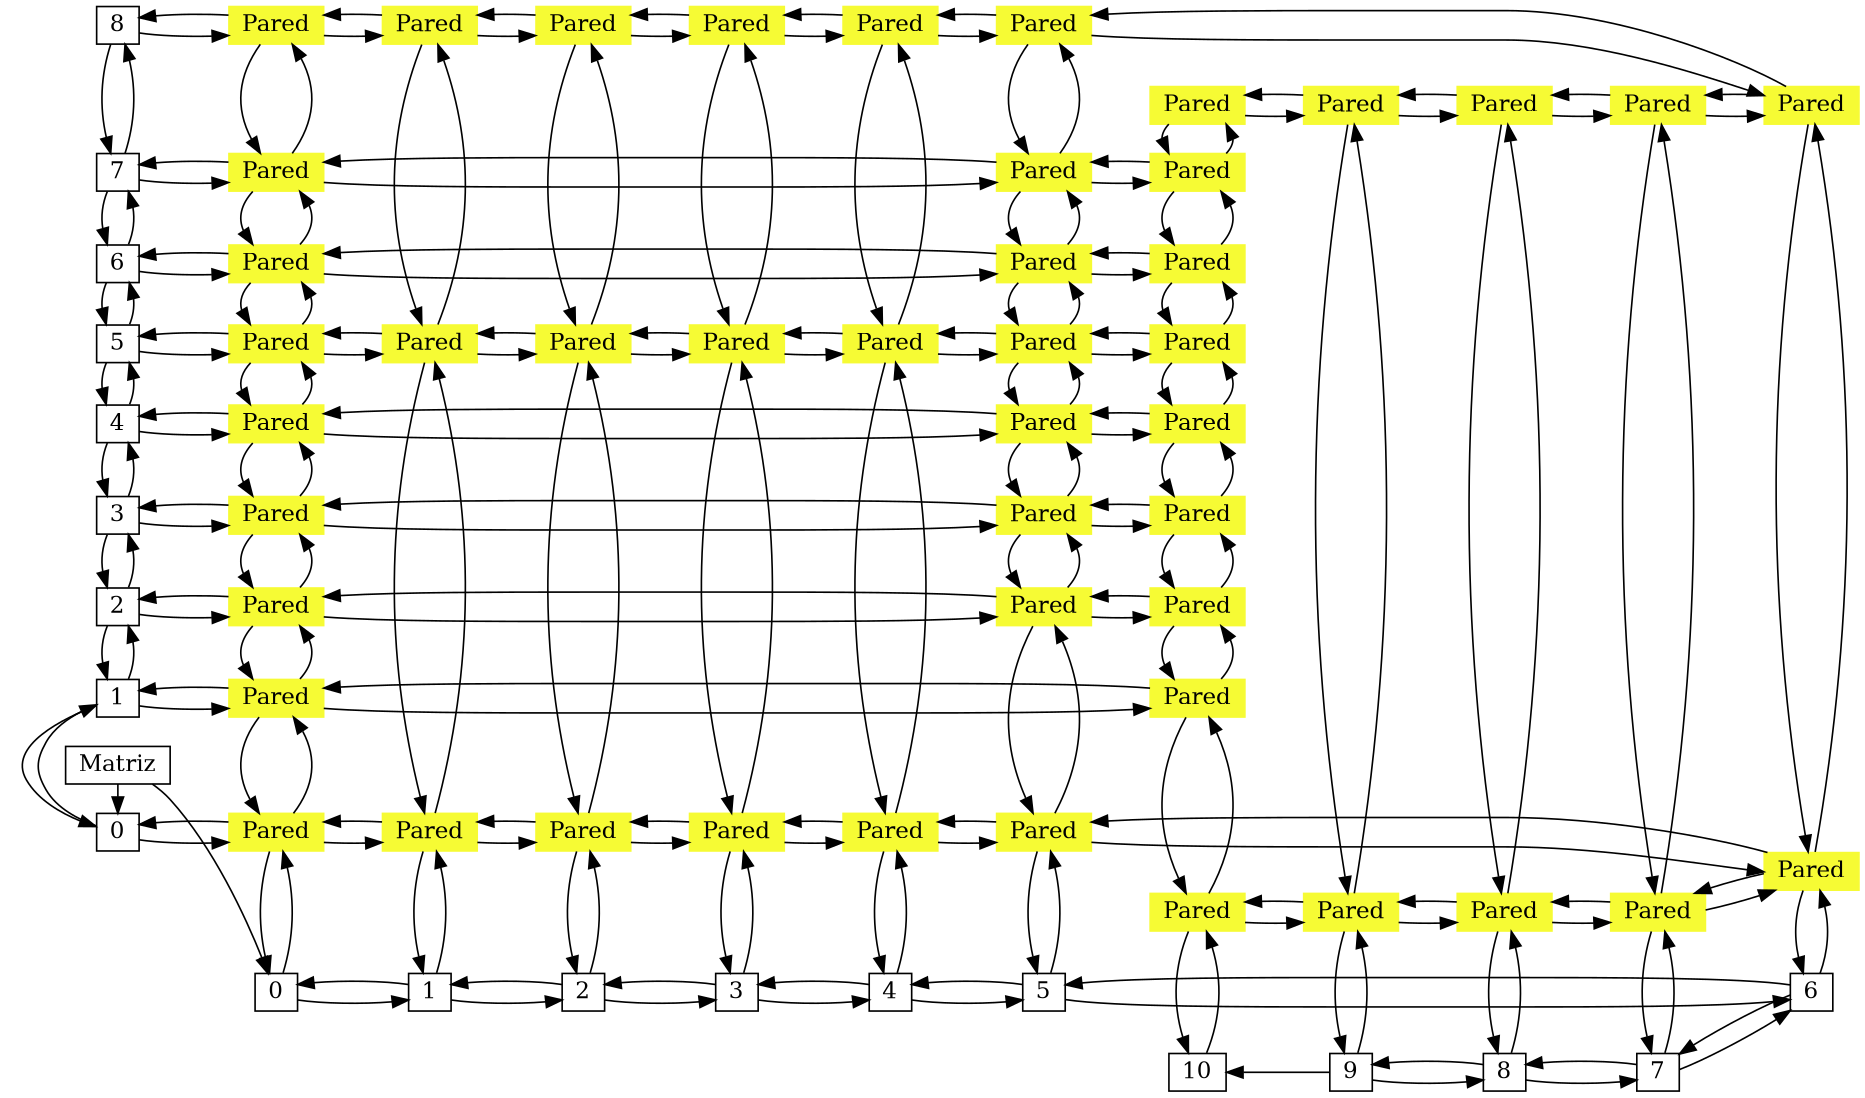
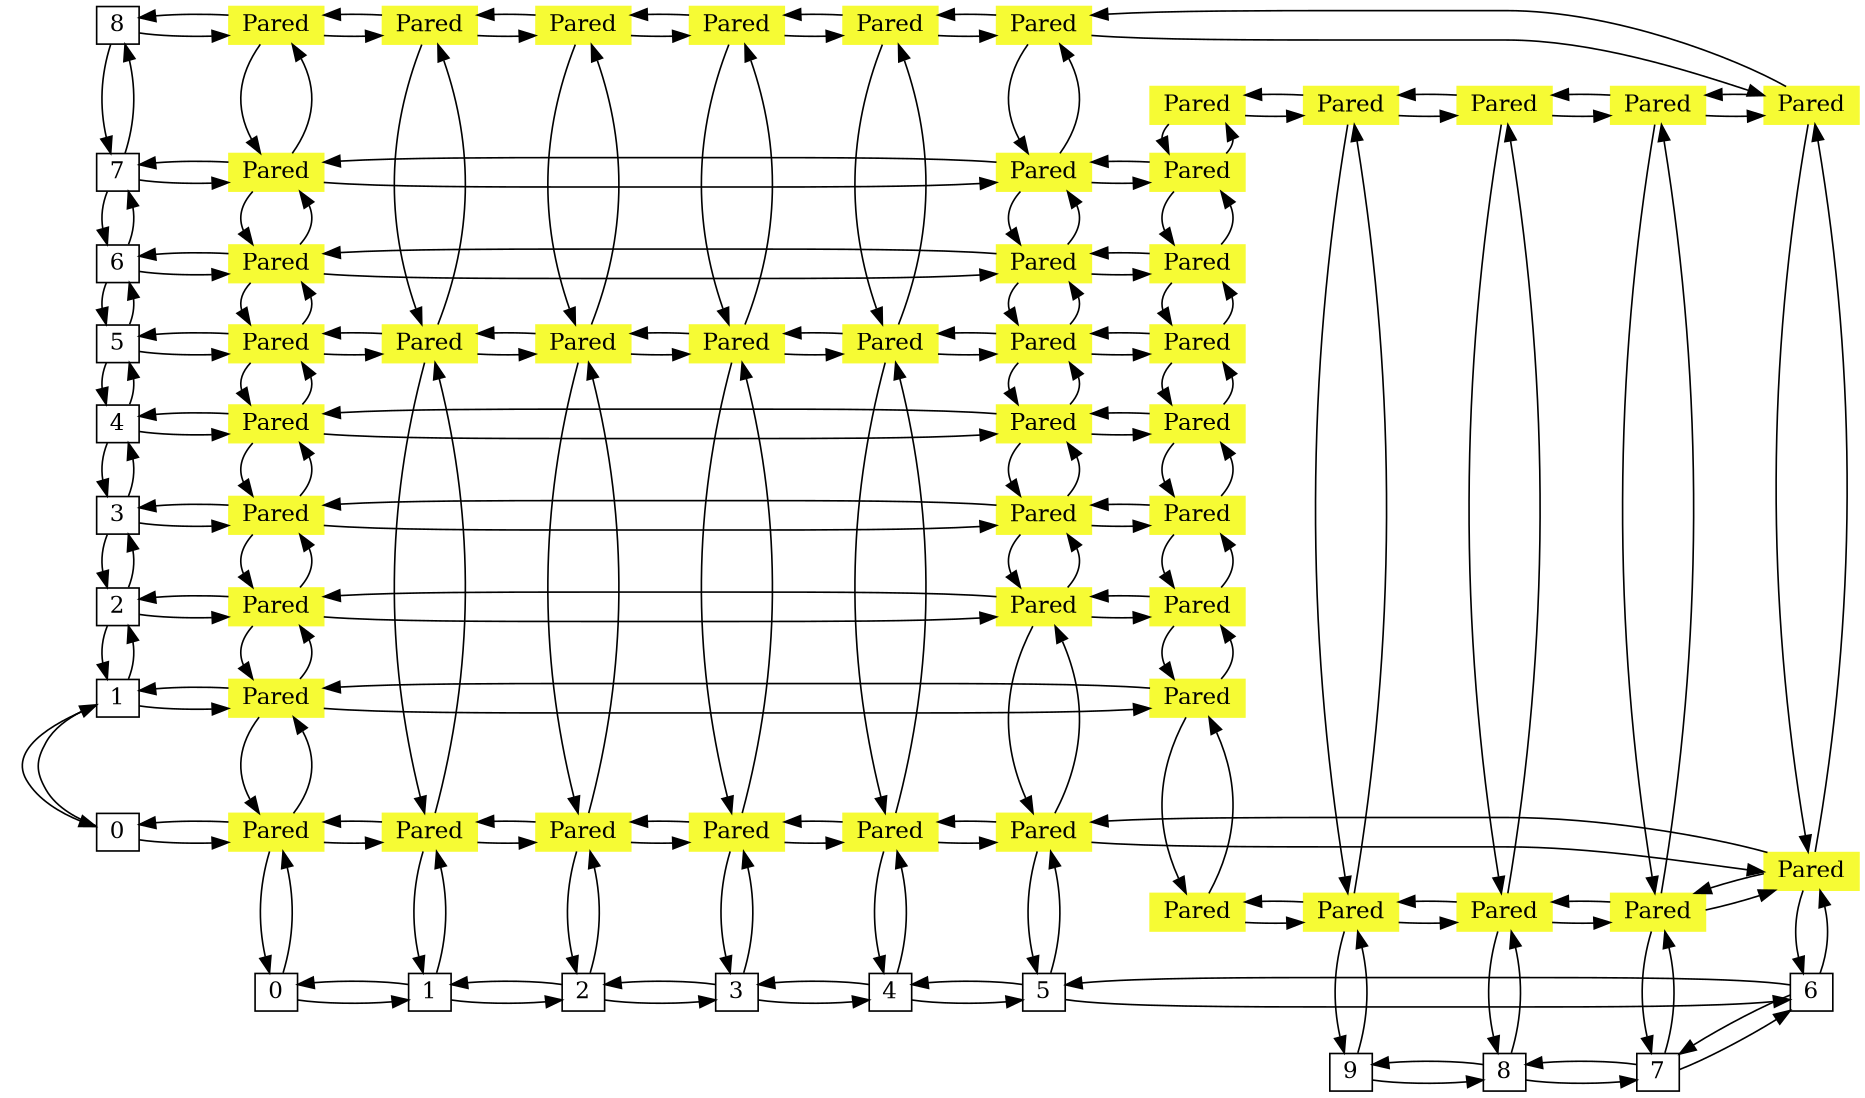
(118, 765) -> none
(1198, 1072) -> none
